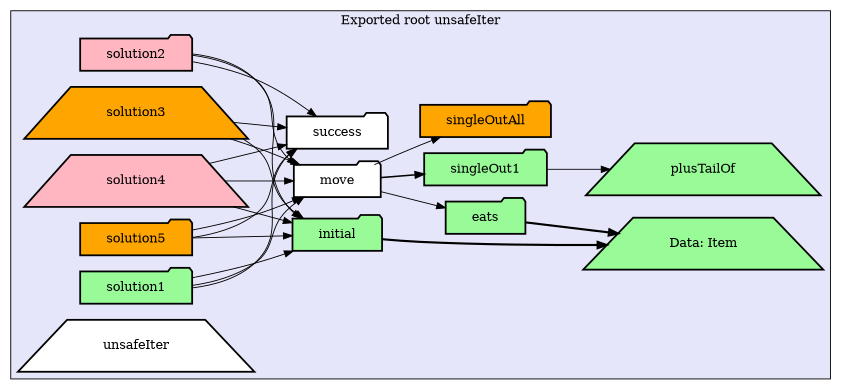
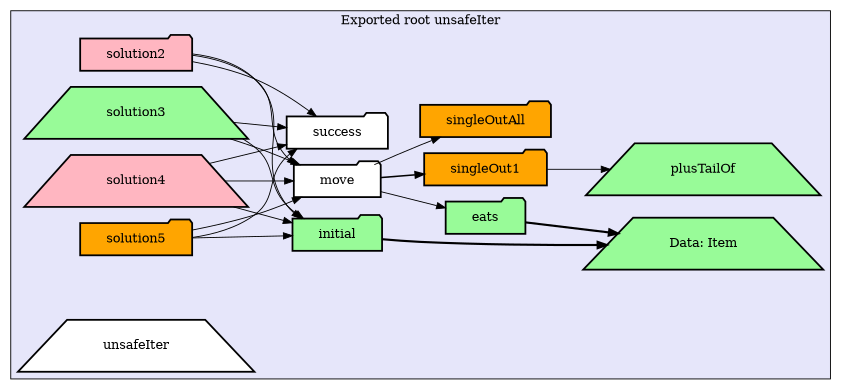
(136, 113) -> (136, 113)
(486, 169) -> (486, 169)
(136, 288) -> none
